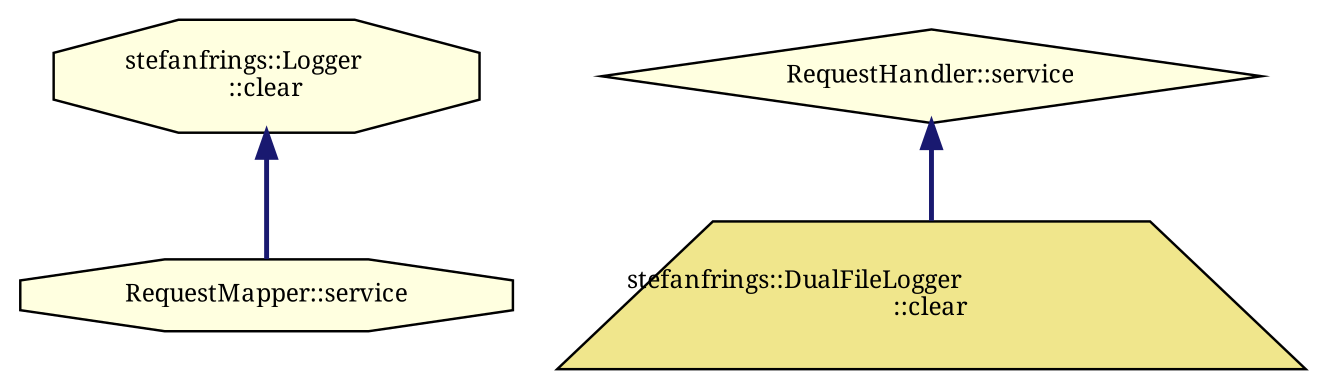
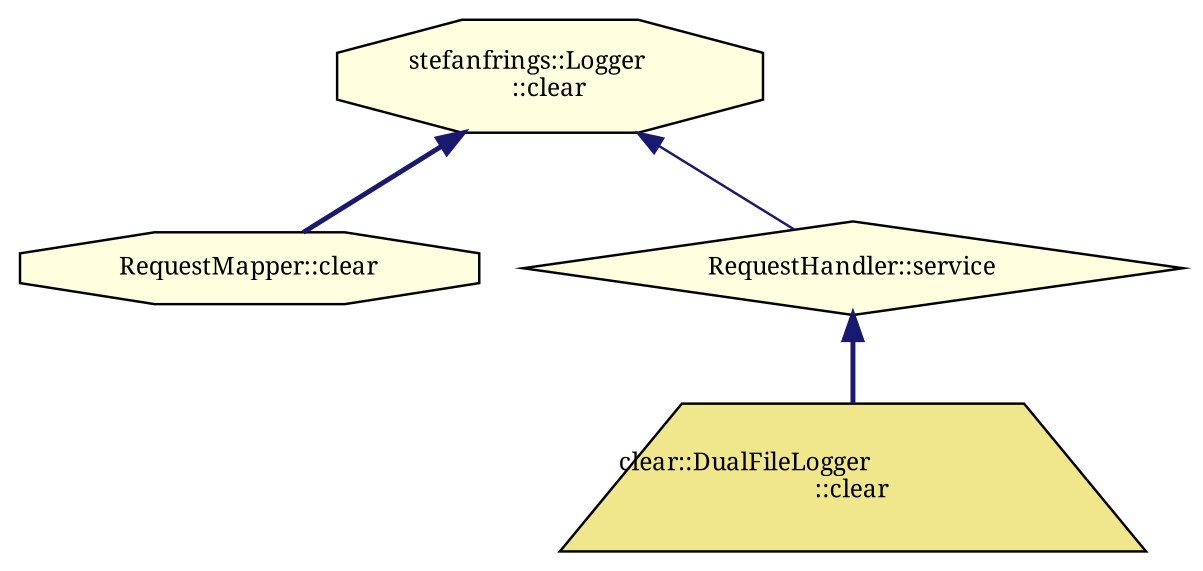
none -> (727, 188)
(267, 295) -> (250, 268)
(931, 295) -> (853, 478)
